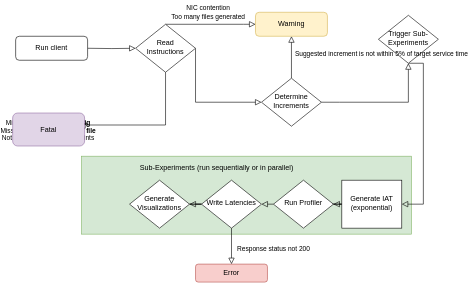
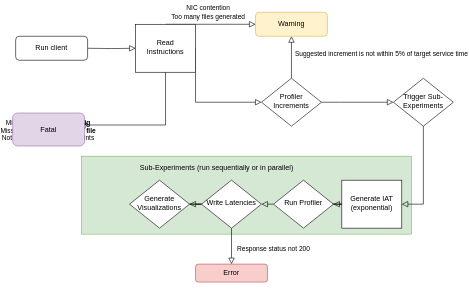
(408, 39) -> (423, 102)
(165, 48) -> (165, 48)
(291, 101) -> (291, 101)
